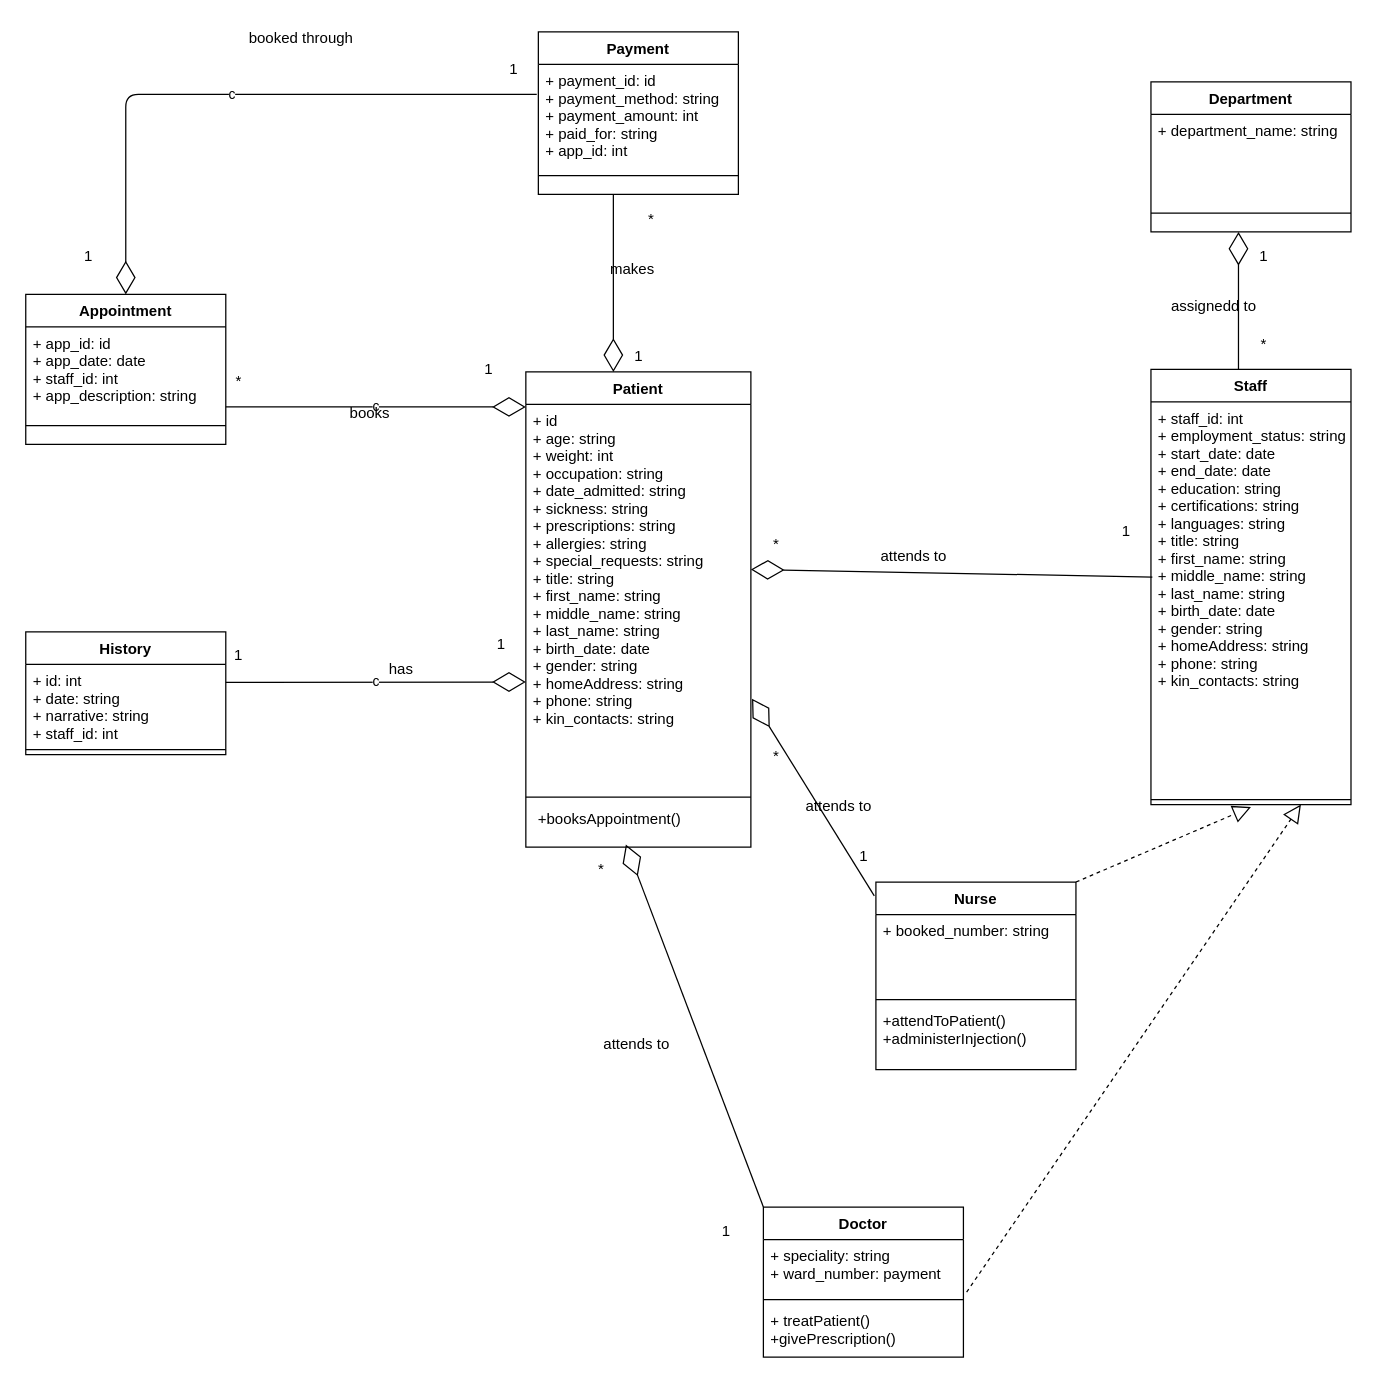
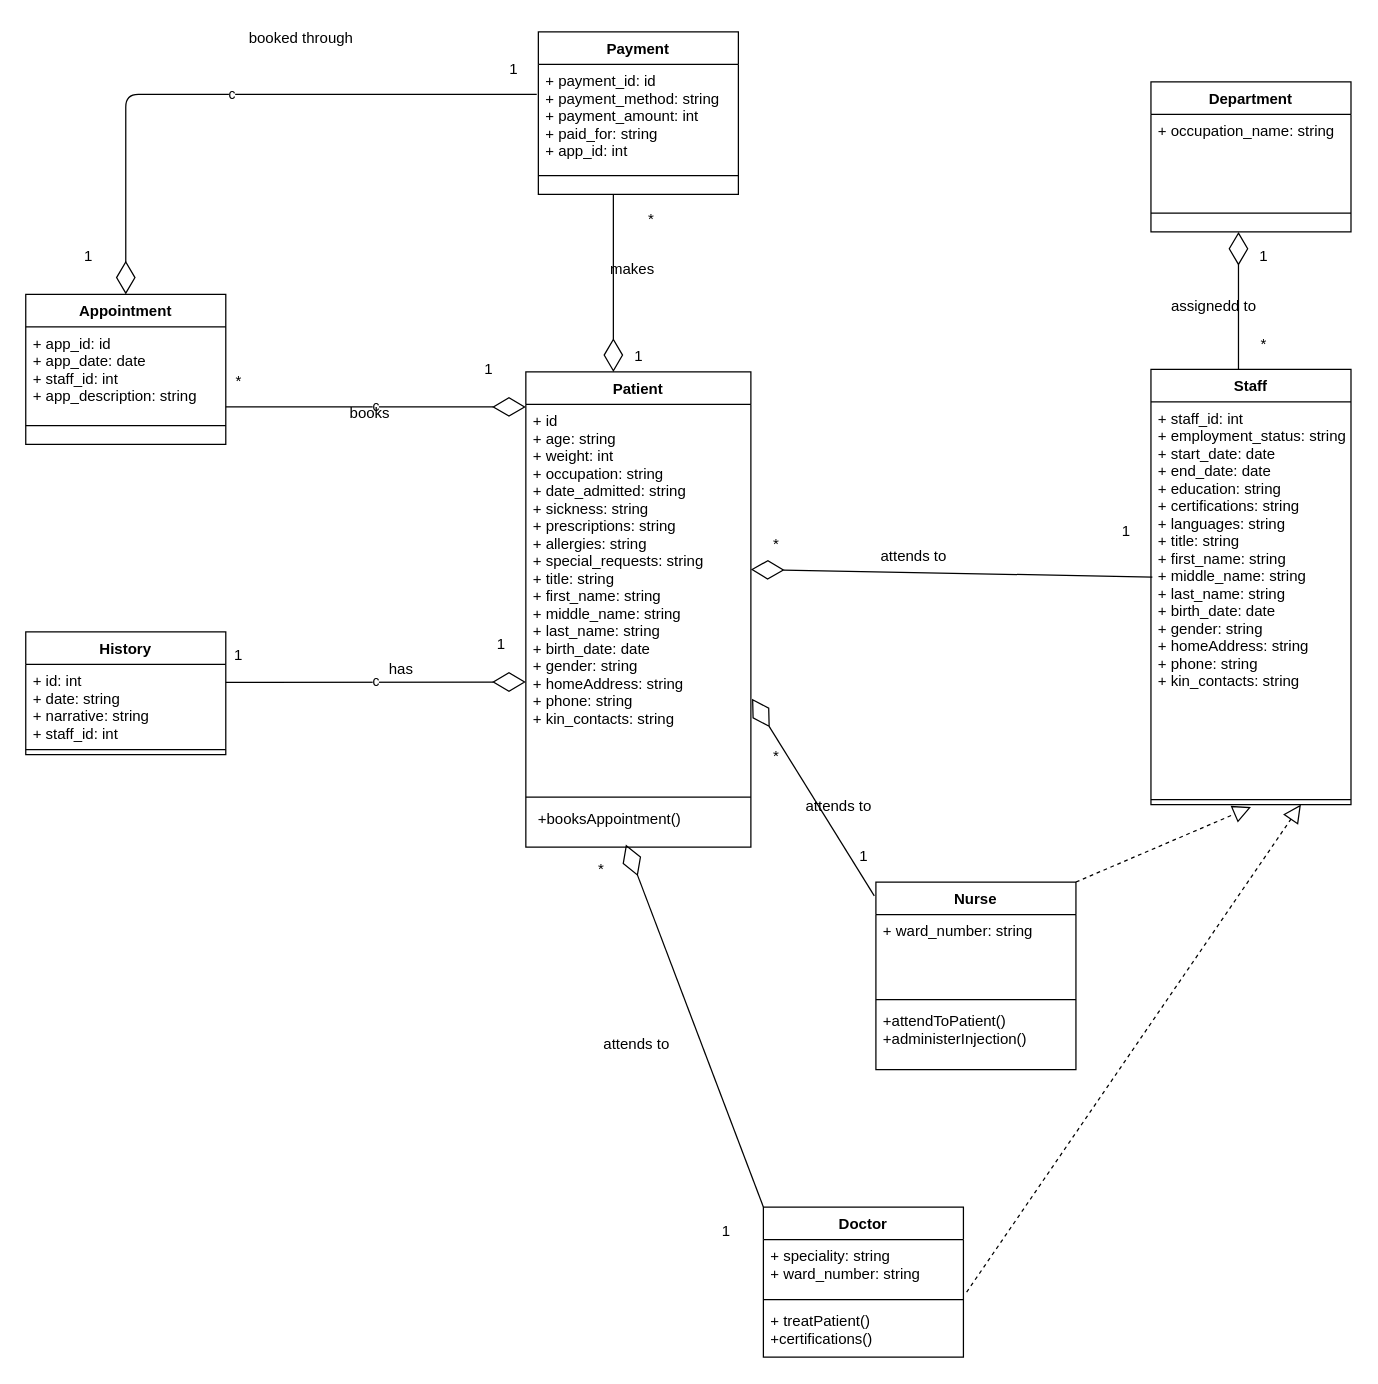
(1255, 131) -> (1253, 131)
(971, 931) -> (963, 931)
(840, 1256) -> (840, 1256)
(833, 1321) -> (833, 1321)
